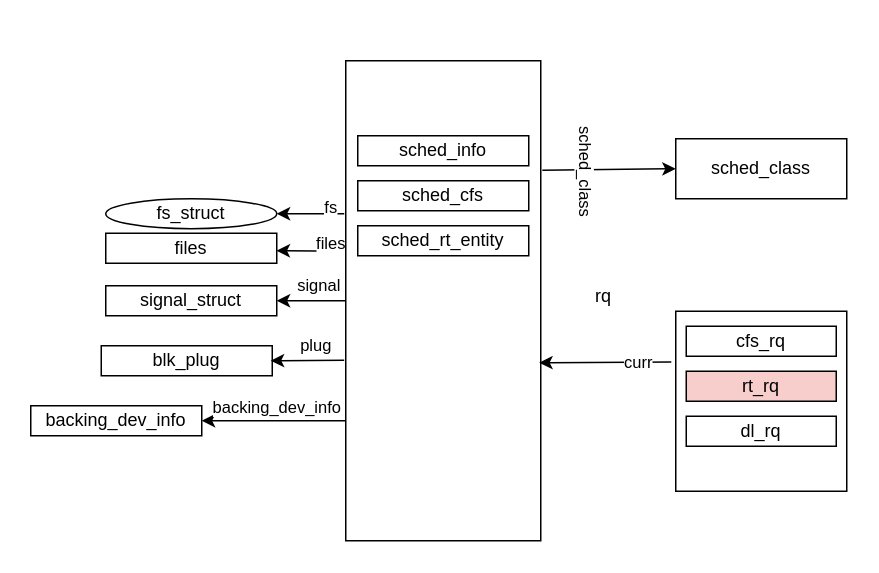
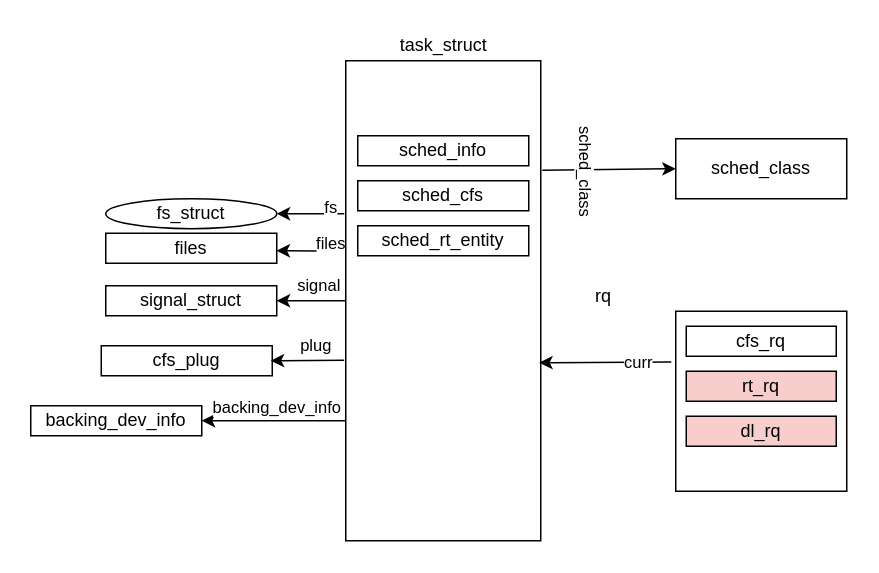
none -> (443, 46)
(187, 361) -> (187, 361)
(761, 431) -> (761, 431)
